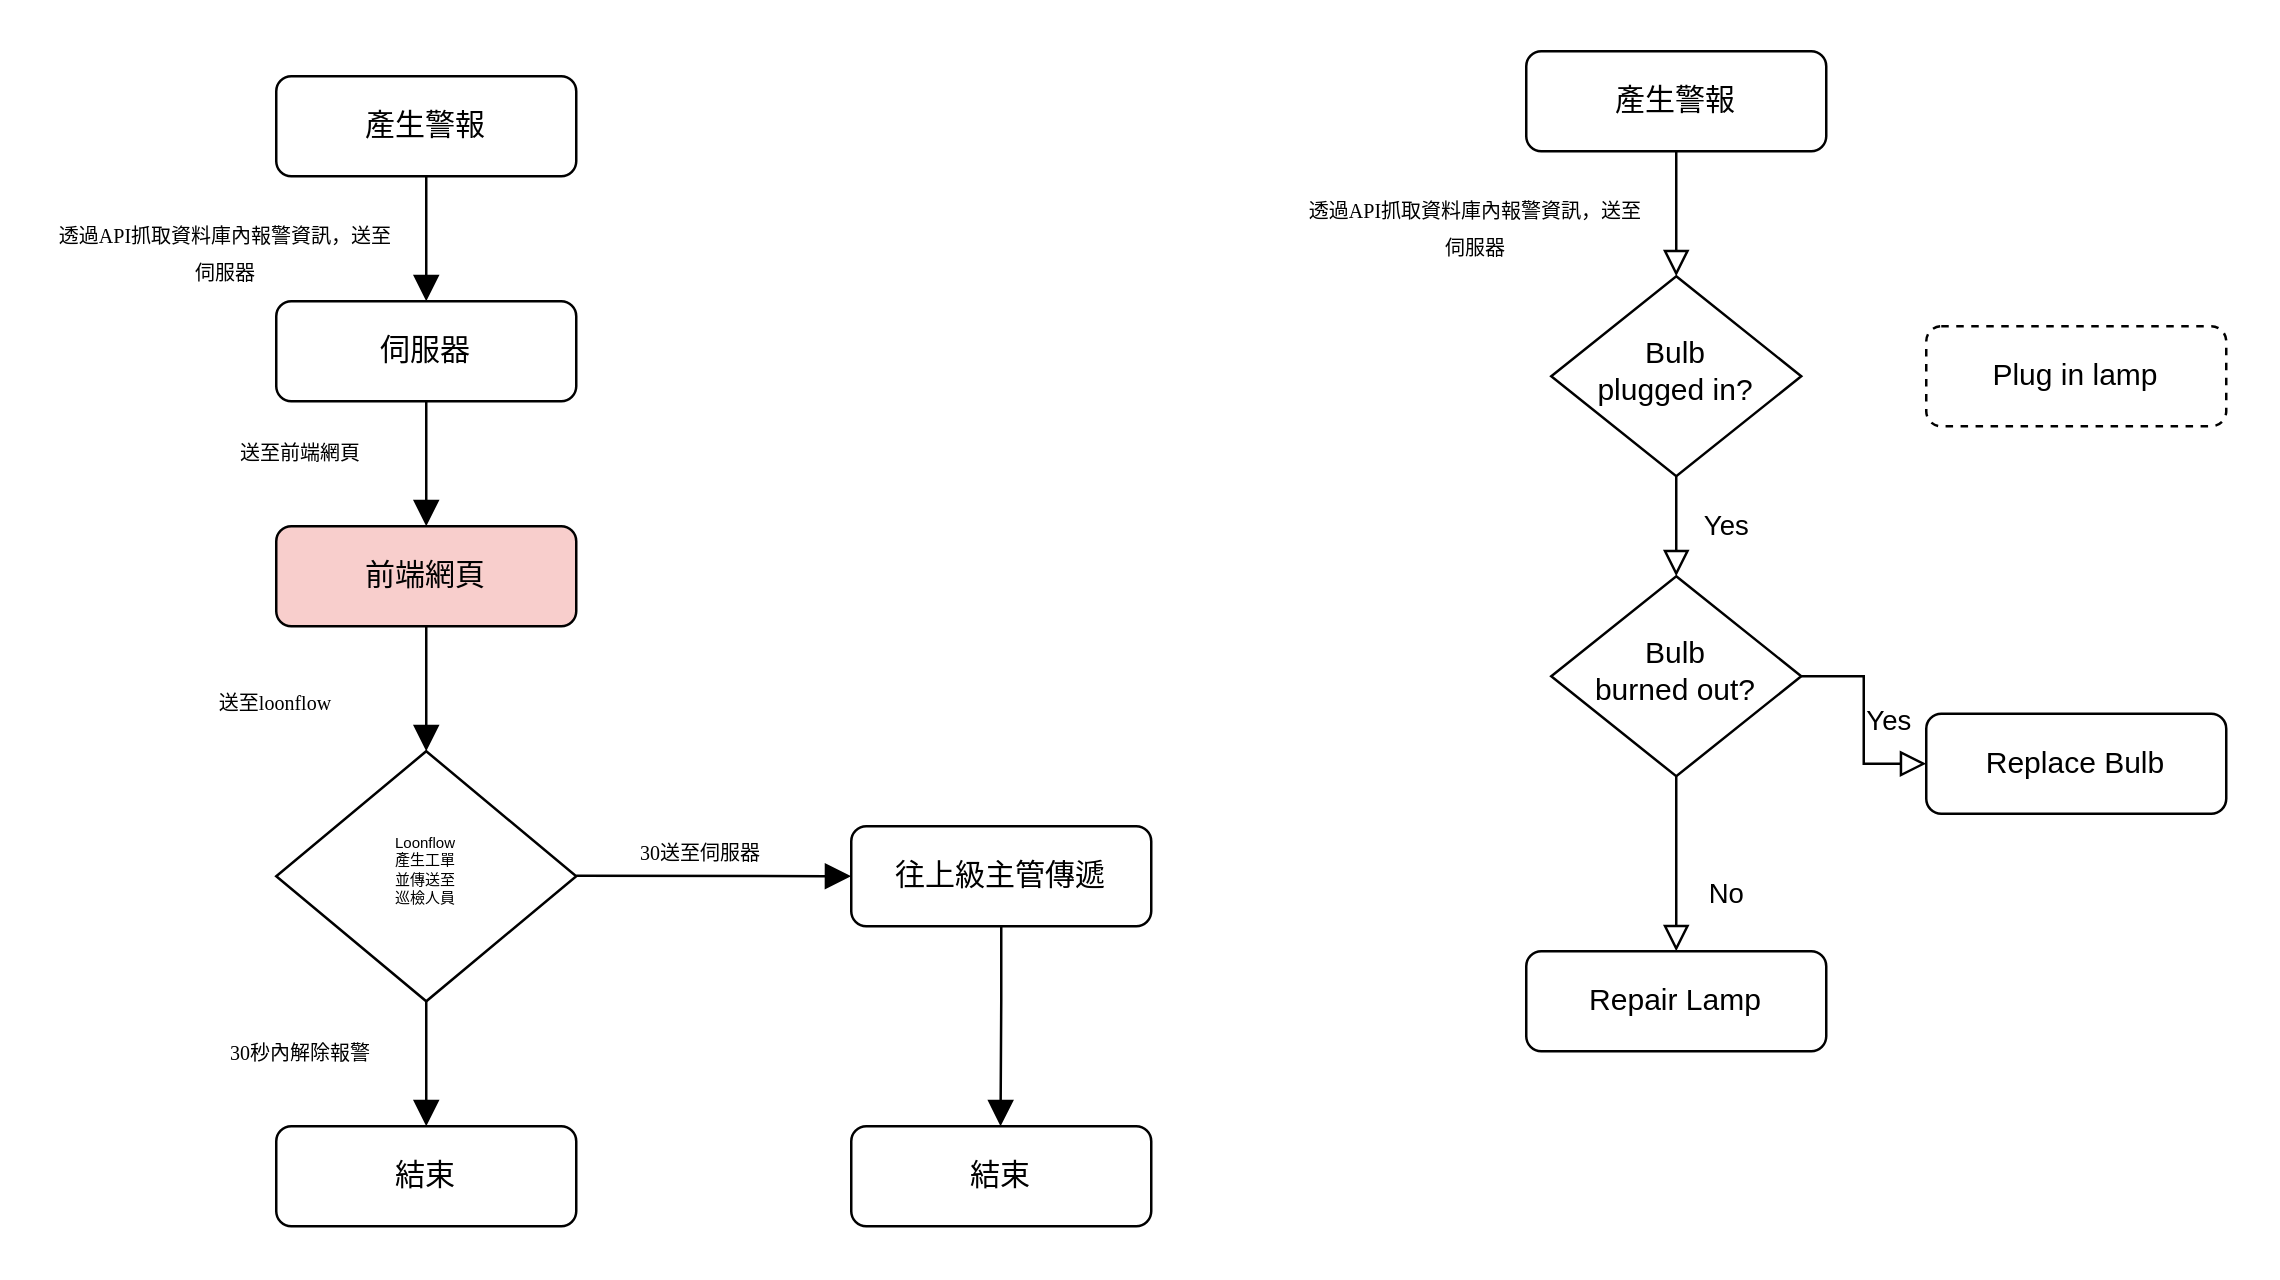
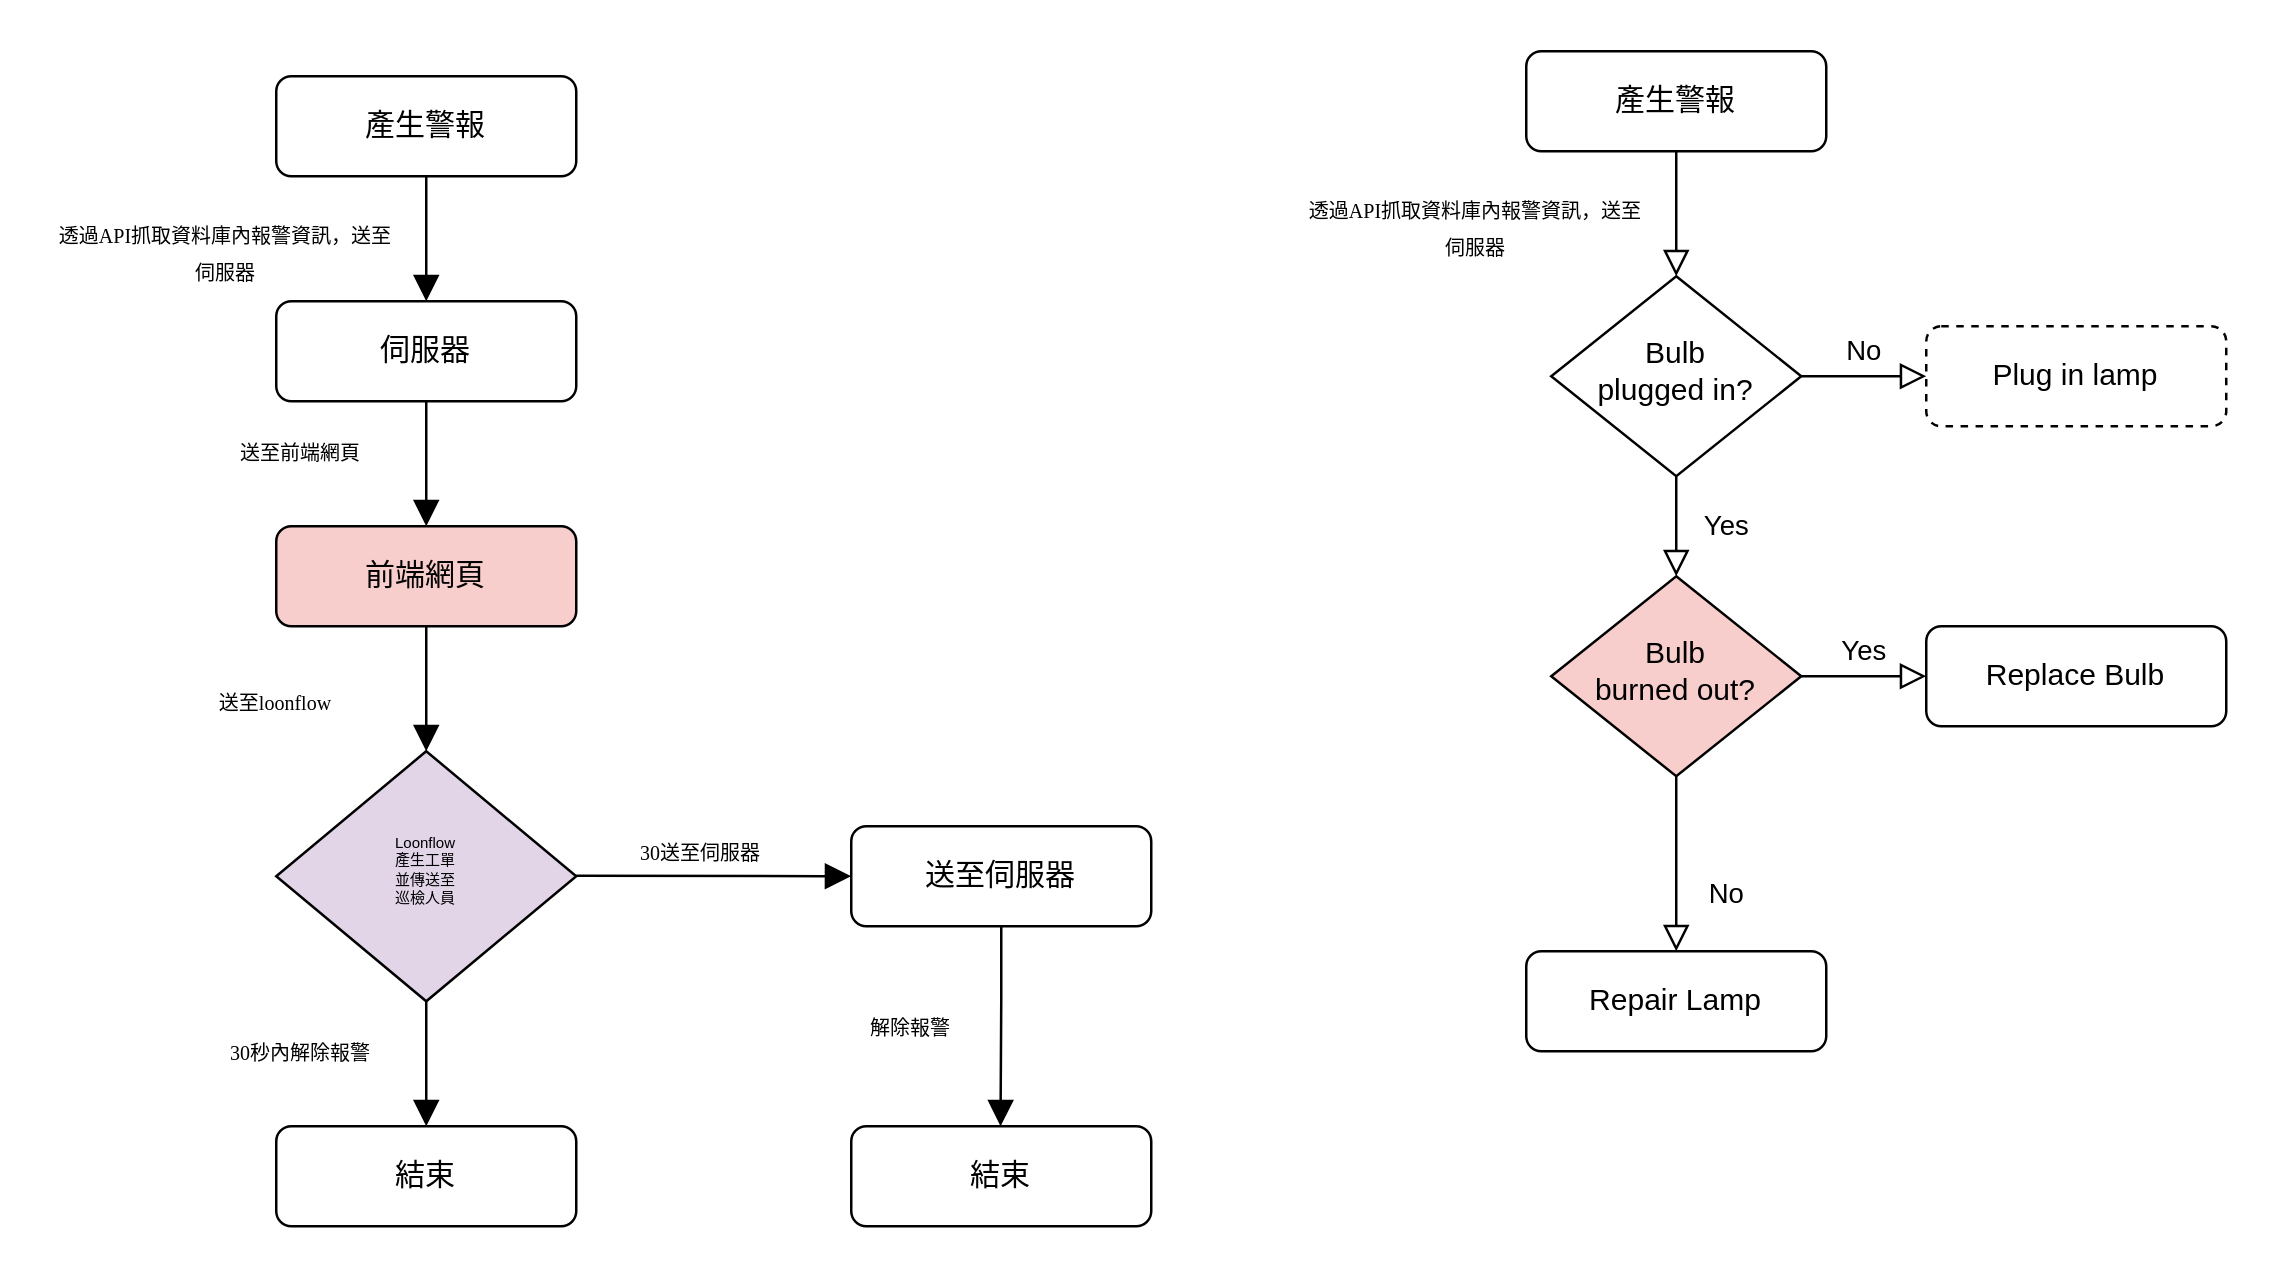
none -> (1851, 376)
(1676, 676) -> (1676, 676)
(2076, 764) -> (2076, 676)
(426, 876) -> (426, 876)
(1001, 876) -> (1001, 876)
none -> (911, 1026)
